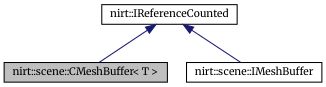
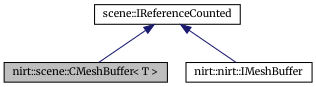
(169, 14) -> (167, 14)
(254, 72) -> (249, 72)
